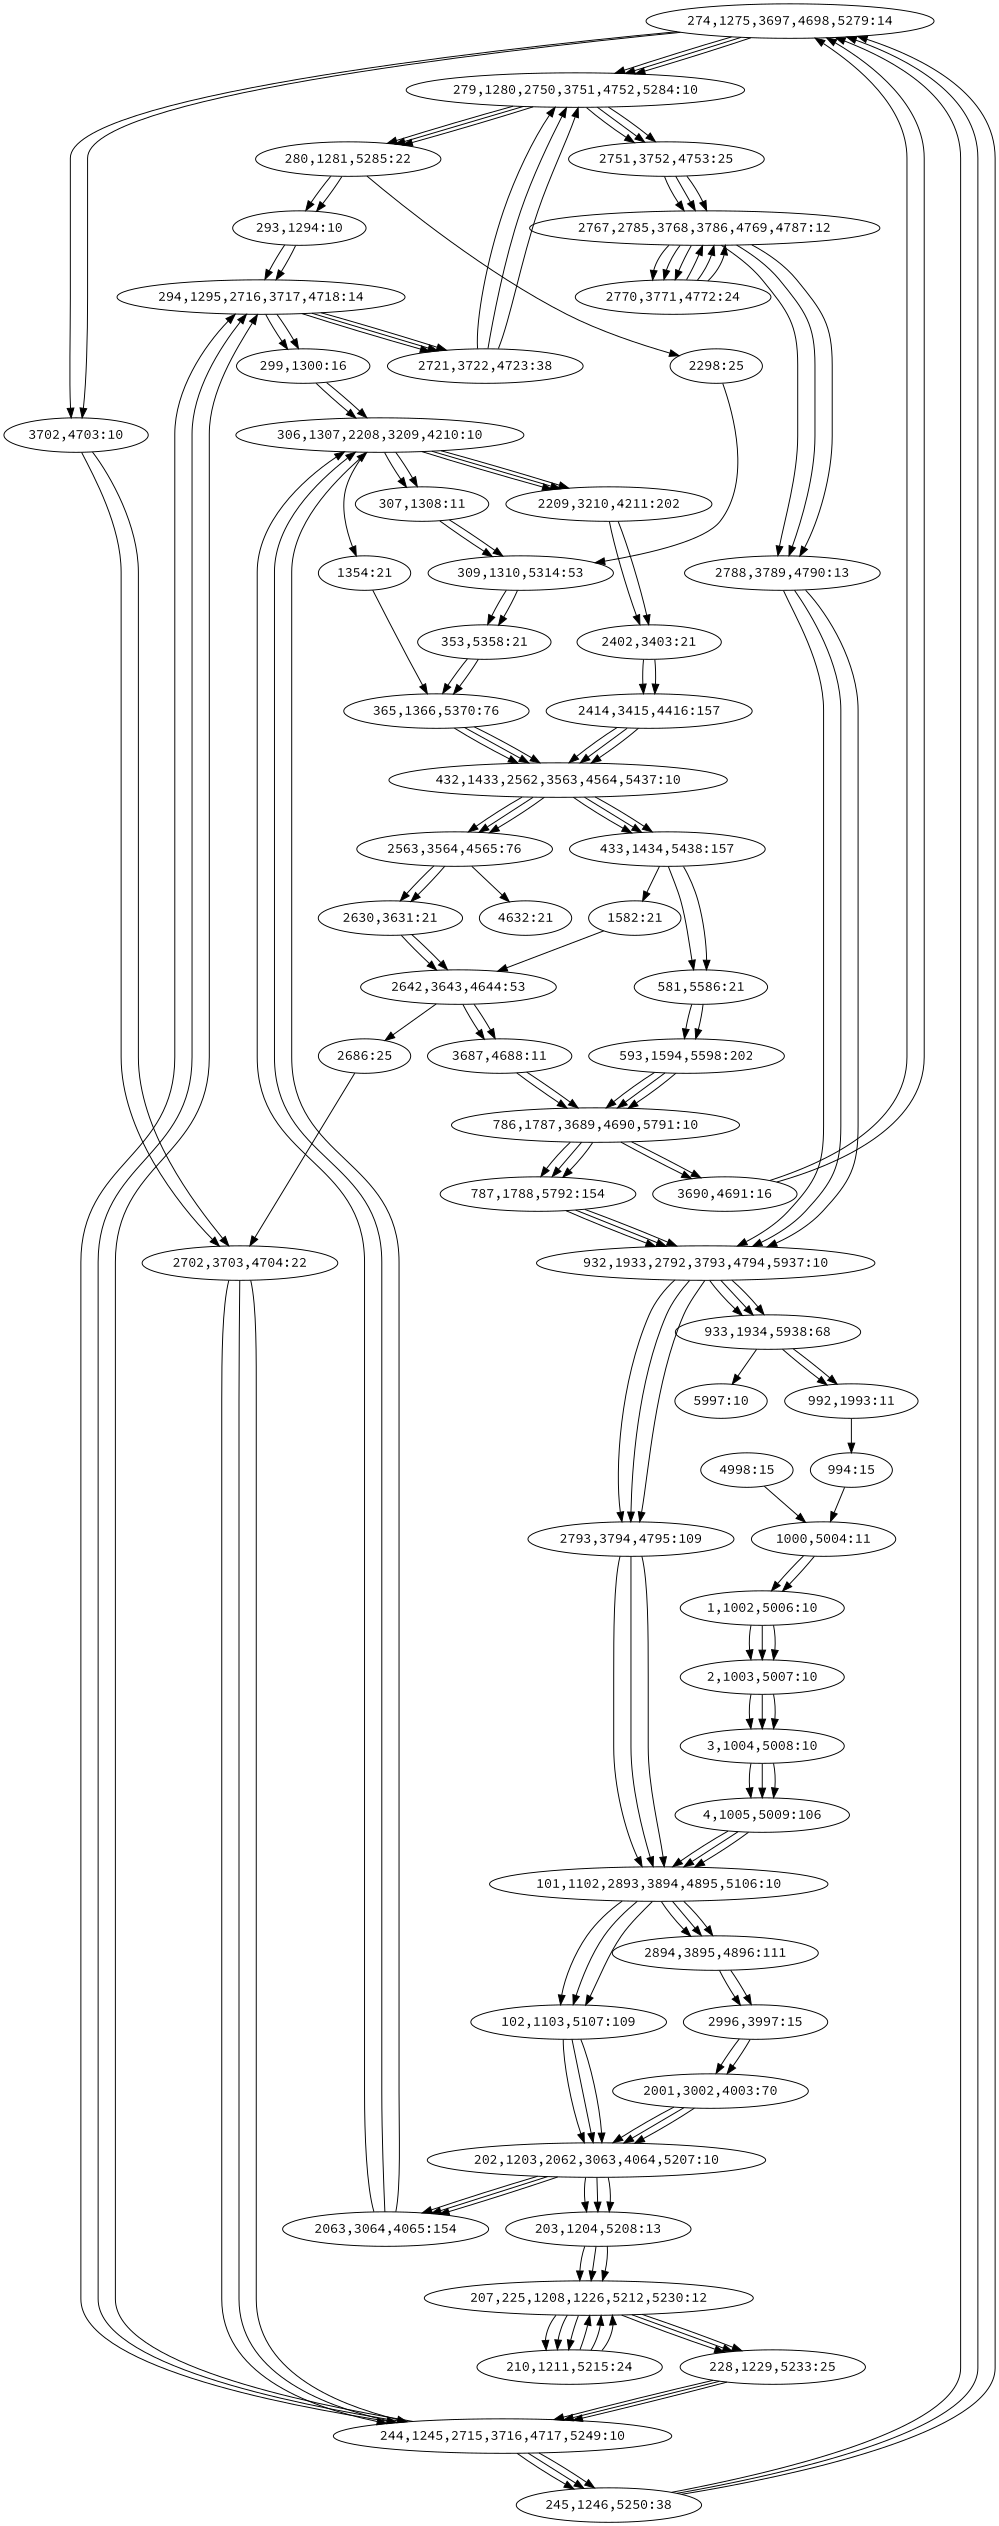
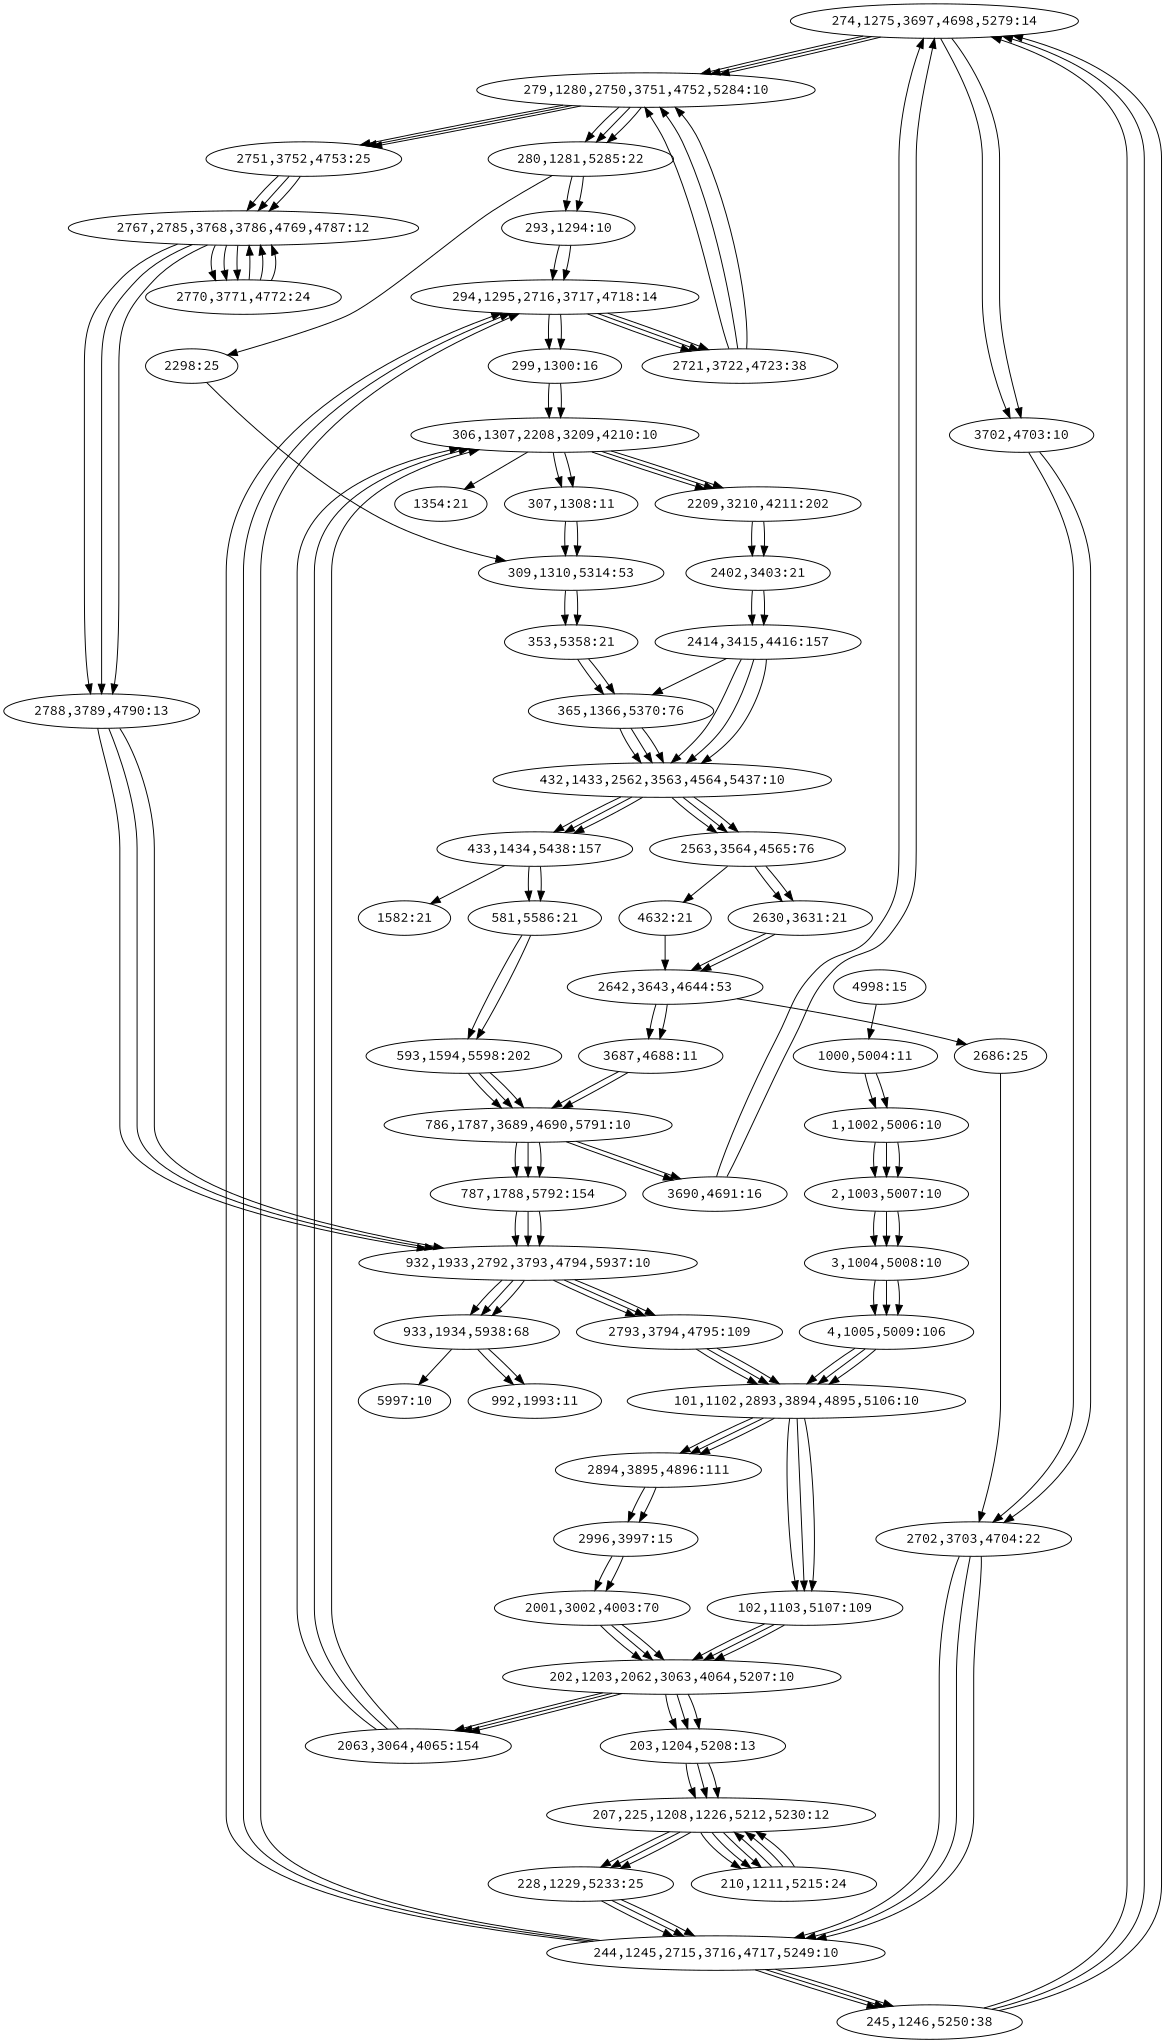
(397, 638) -> (694, 674)
(555, 949) -> (665, 948)
(851, 1470) -> none
